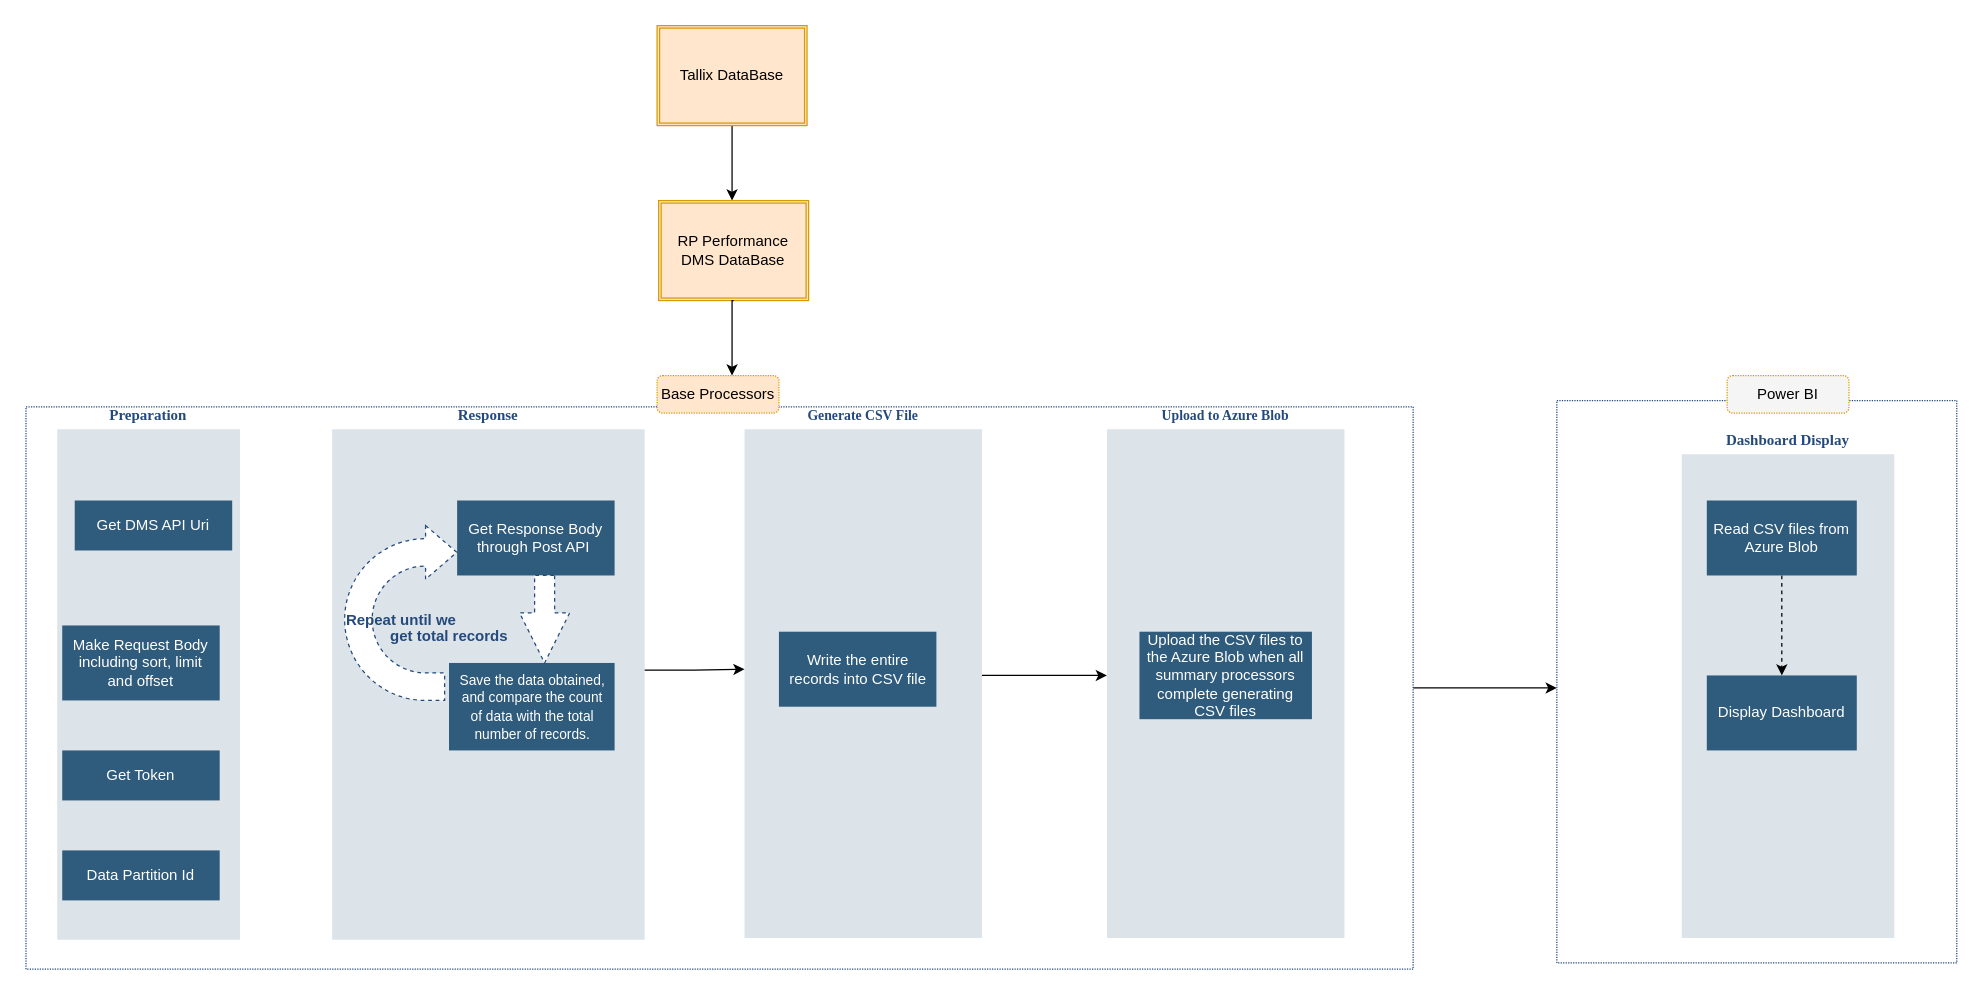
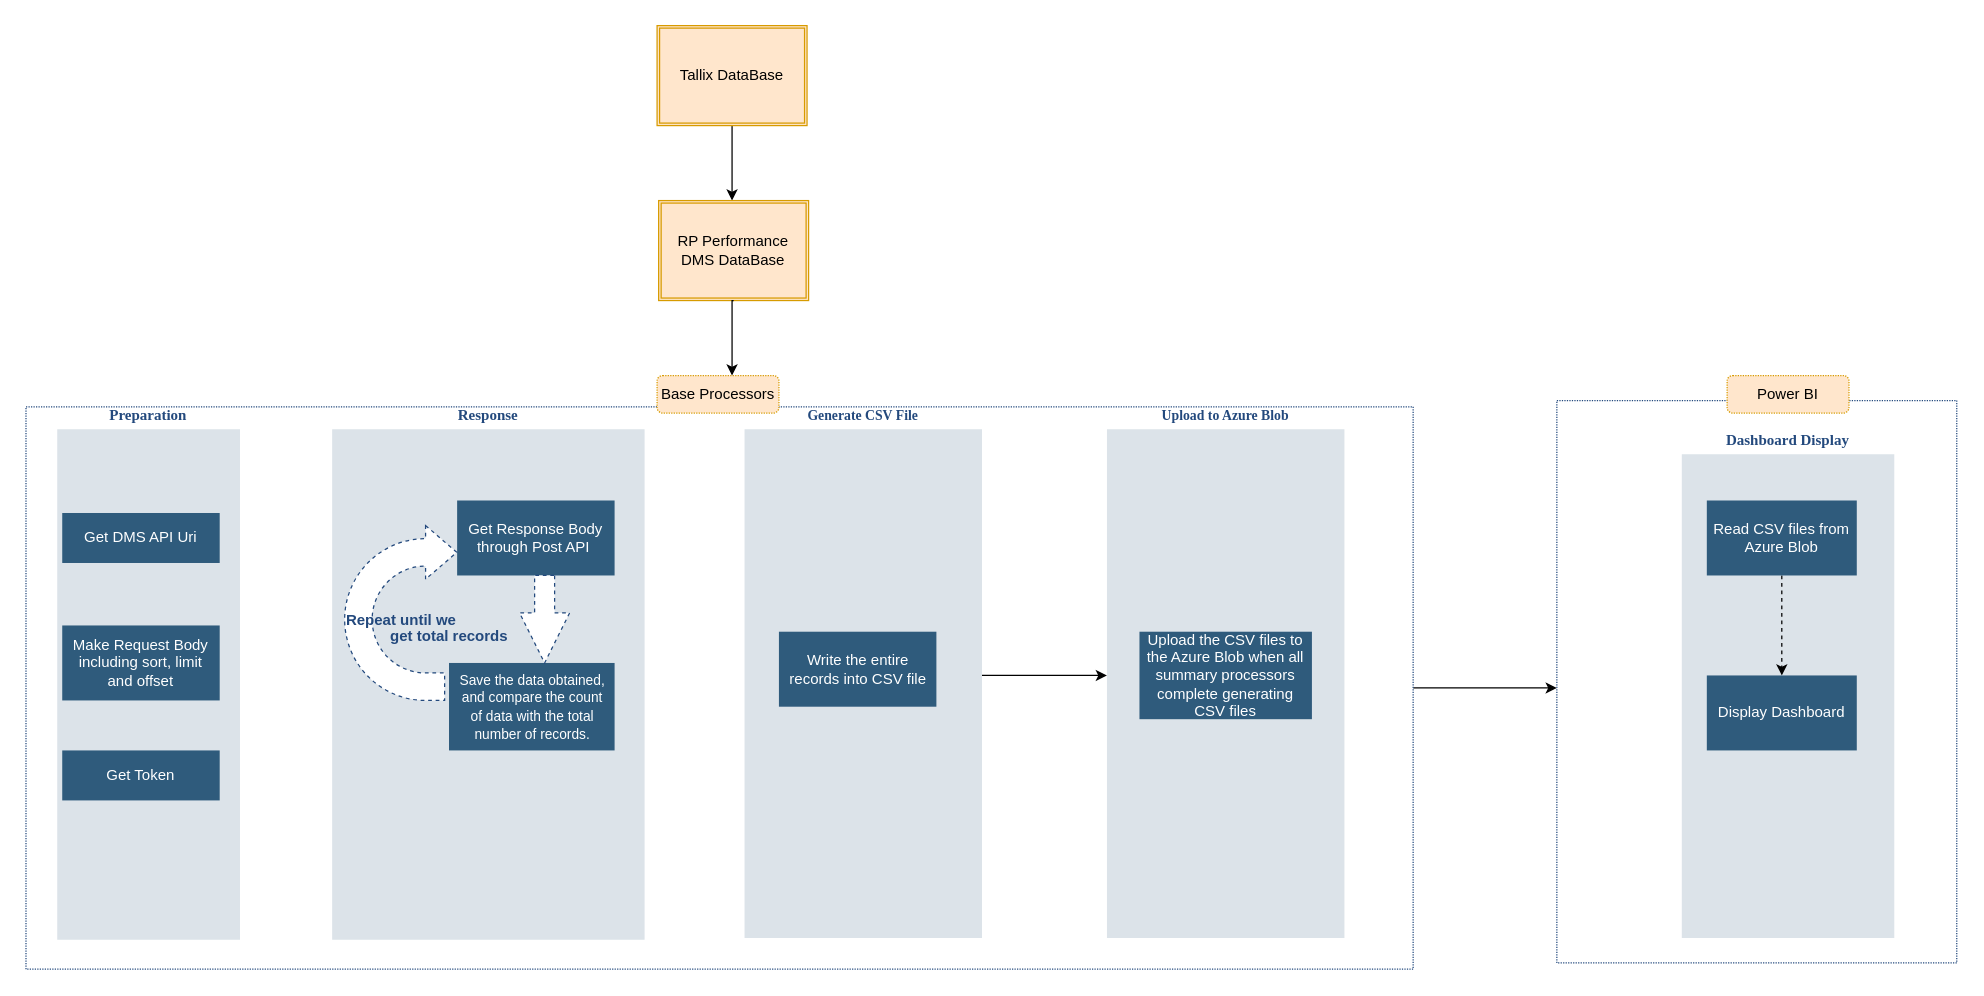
(1788, 394) -> (1788, 394)
(153, 526) -> (141, 538)
(690, 670) -> none
(141, 876) -> none
